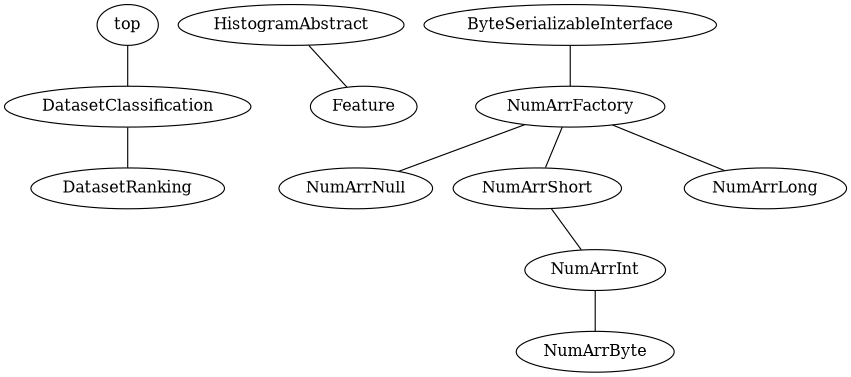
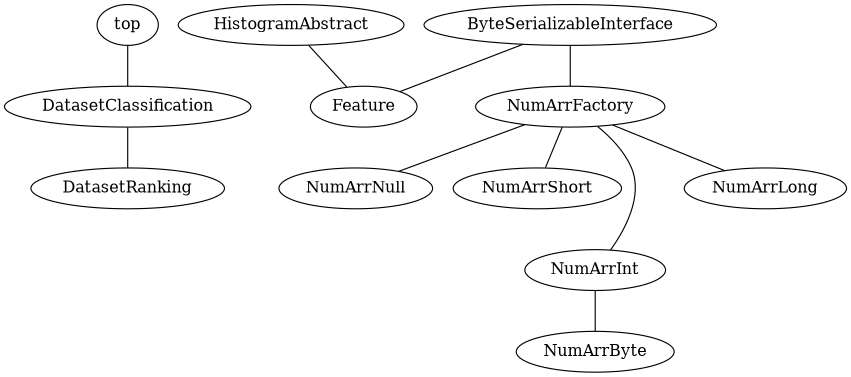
none -> (461, 68)
(566, 229) -> (635, 185)
